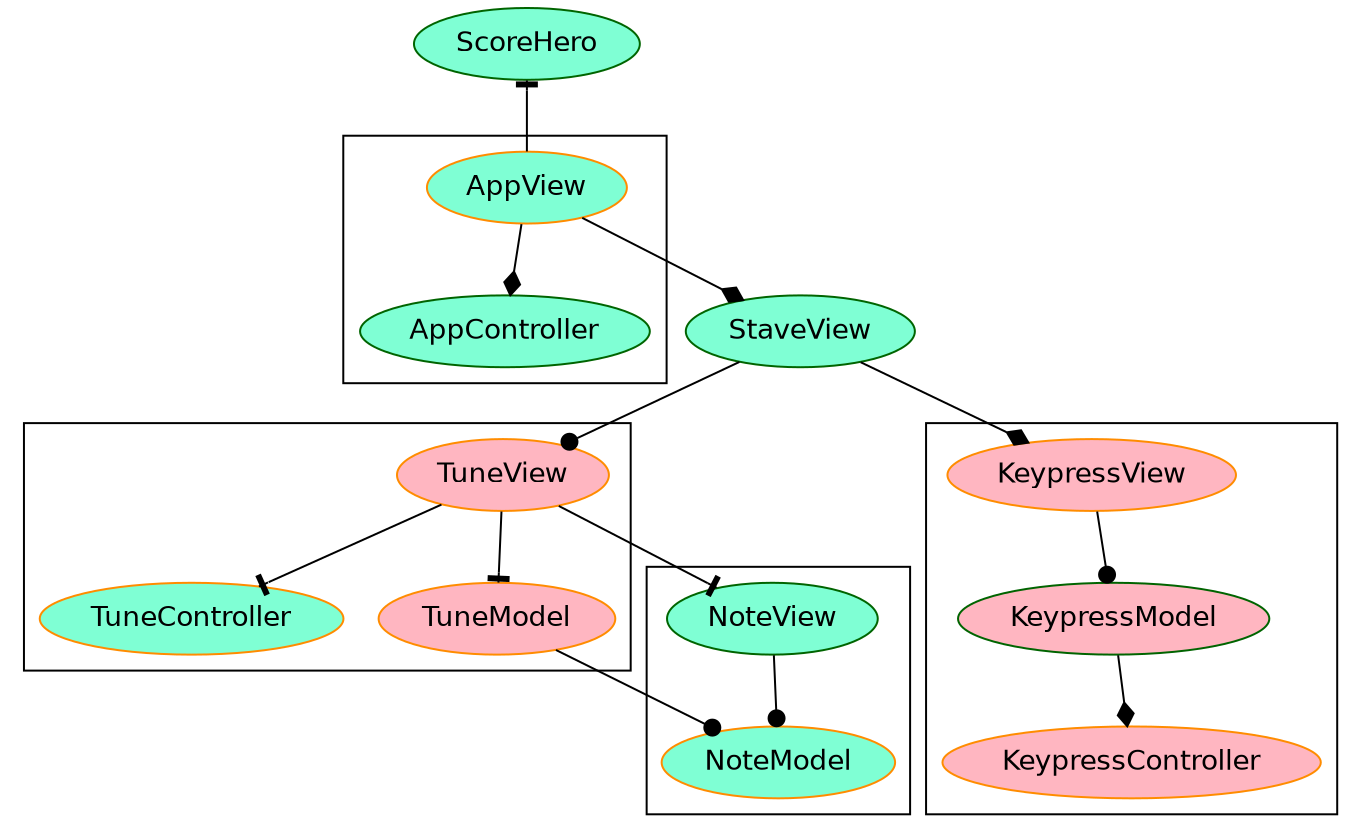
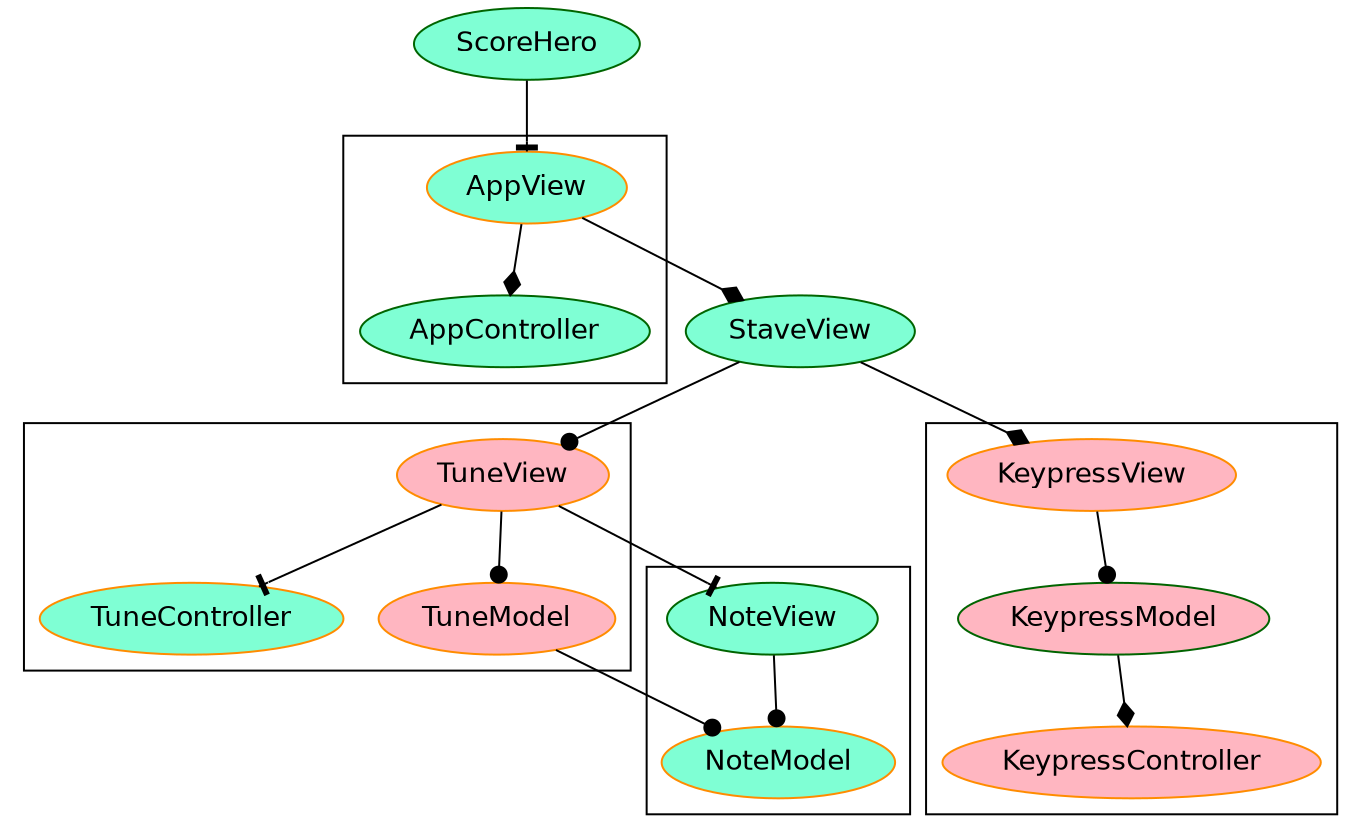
(527, 121) -> (527, 111)
(500, 542) -> (500, 539)
